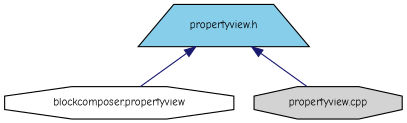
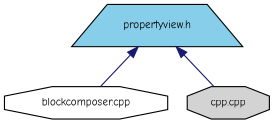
(119, 103) -> (86, 103)
(328, 103) -> (228, 103)
